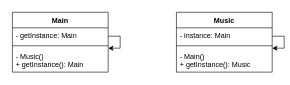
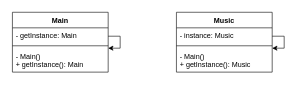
(208, 36) -> (210, 36)
(32, 56) -> (30, 56)
